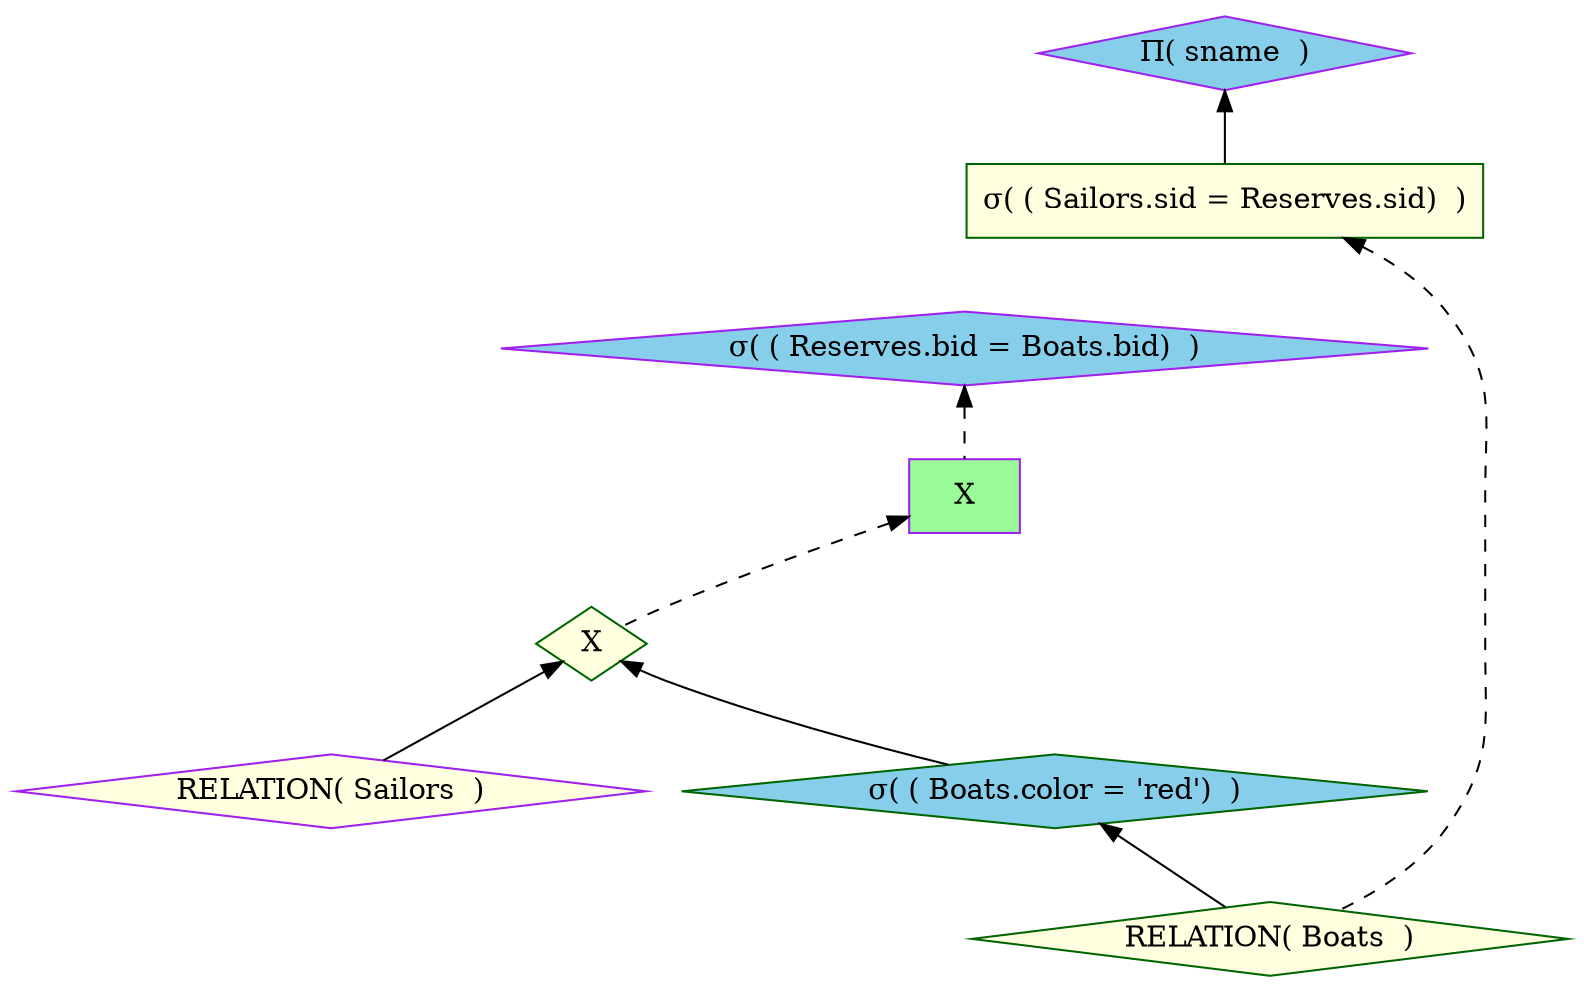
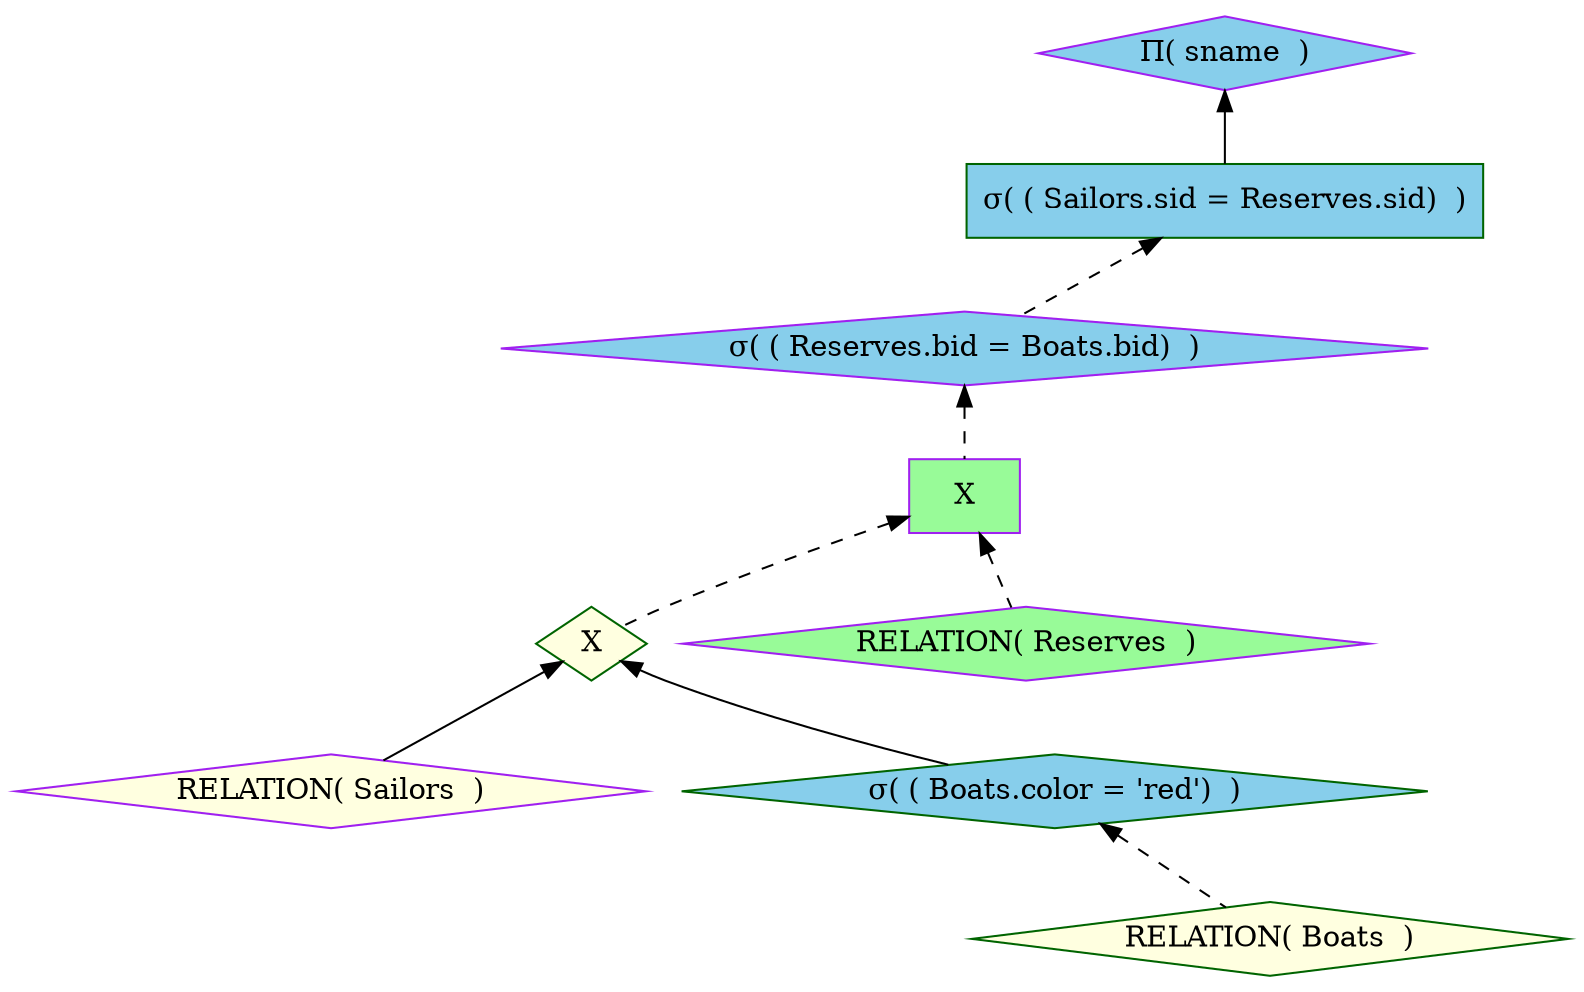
(1225, 201) -> (1225, 201)
(1485, 584) -> (1082, 282)
none -> (1026, 644)
(1172, 871) -> (1172, 871)
